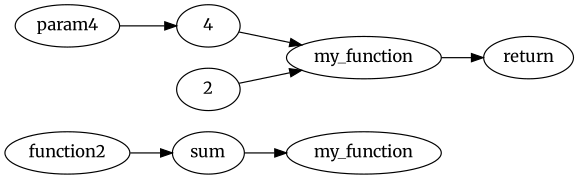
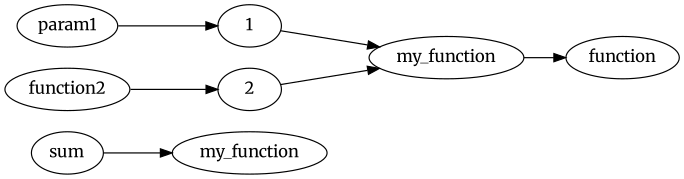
(67, 26) -> (67, 26)
(208, 26) -> (250, 26)
(529, 58) -> (623, 58)
(145, 153) -> (168, 89)
